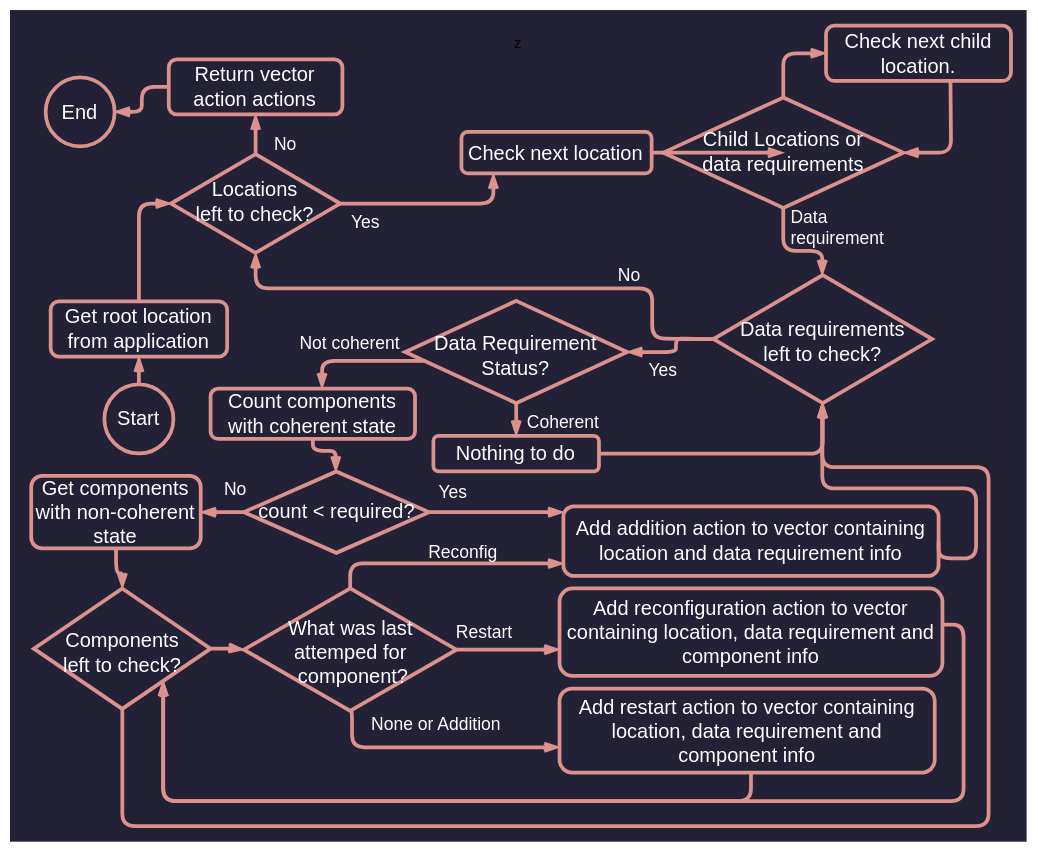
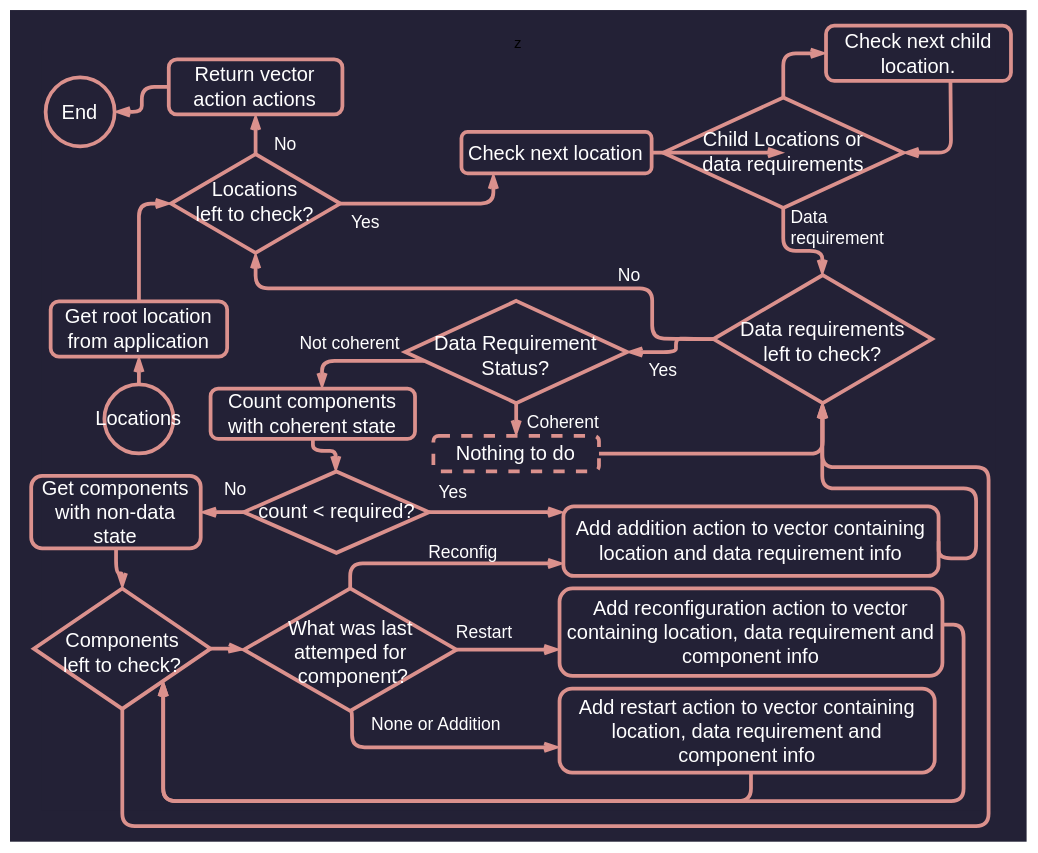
(139, 418) -> (139, 418)
(516, 453) -> (516, 453)
(116, 512) -> (116, 512)
